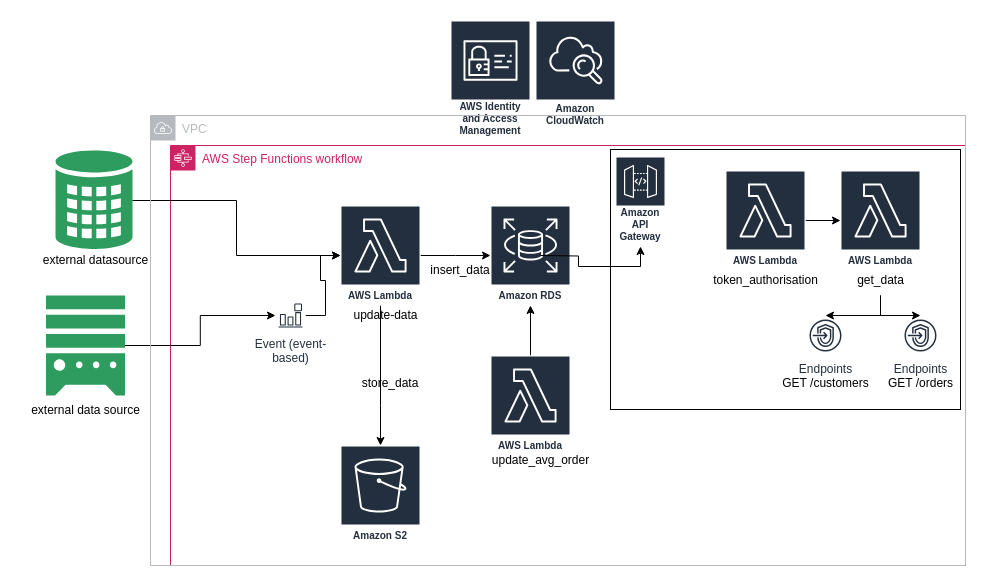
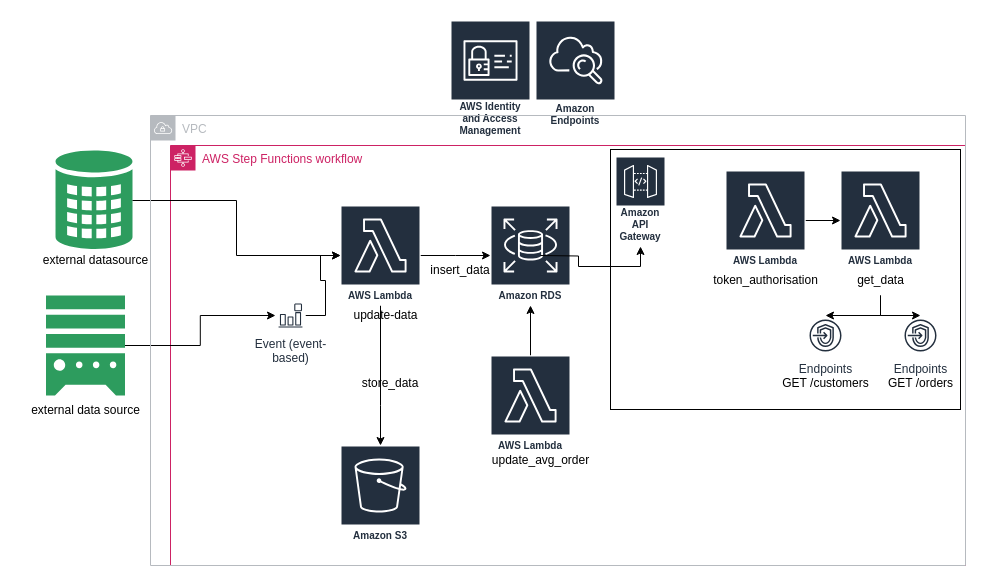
(576, 115) -> (576, 115)
(381, 536) -> (381, 536)
